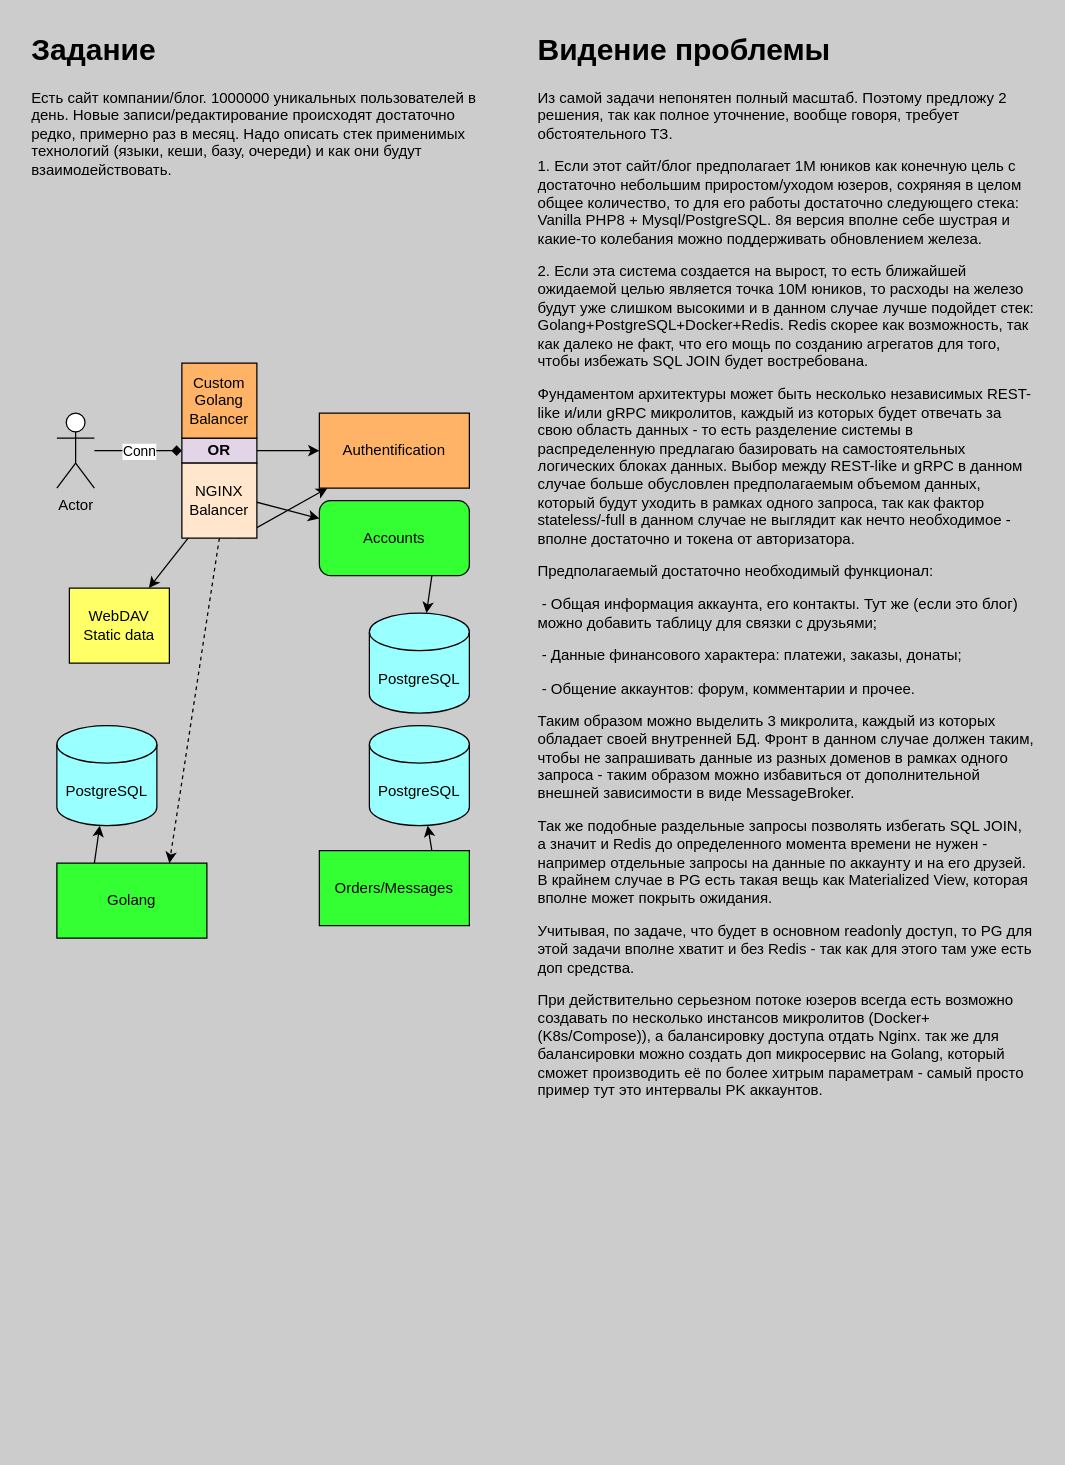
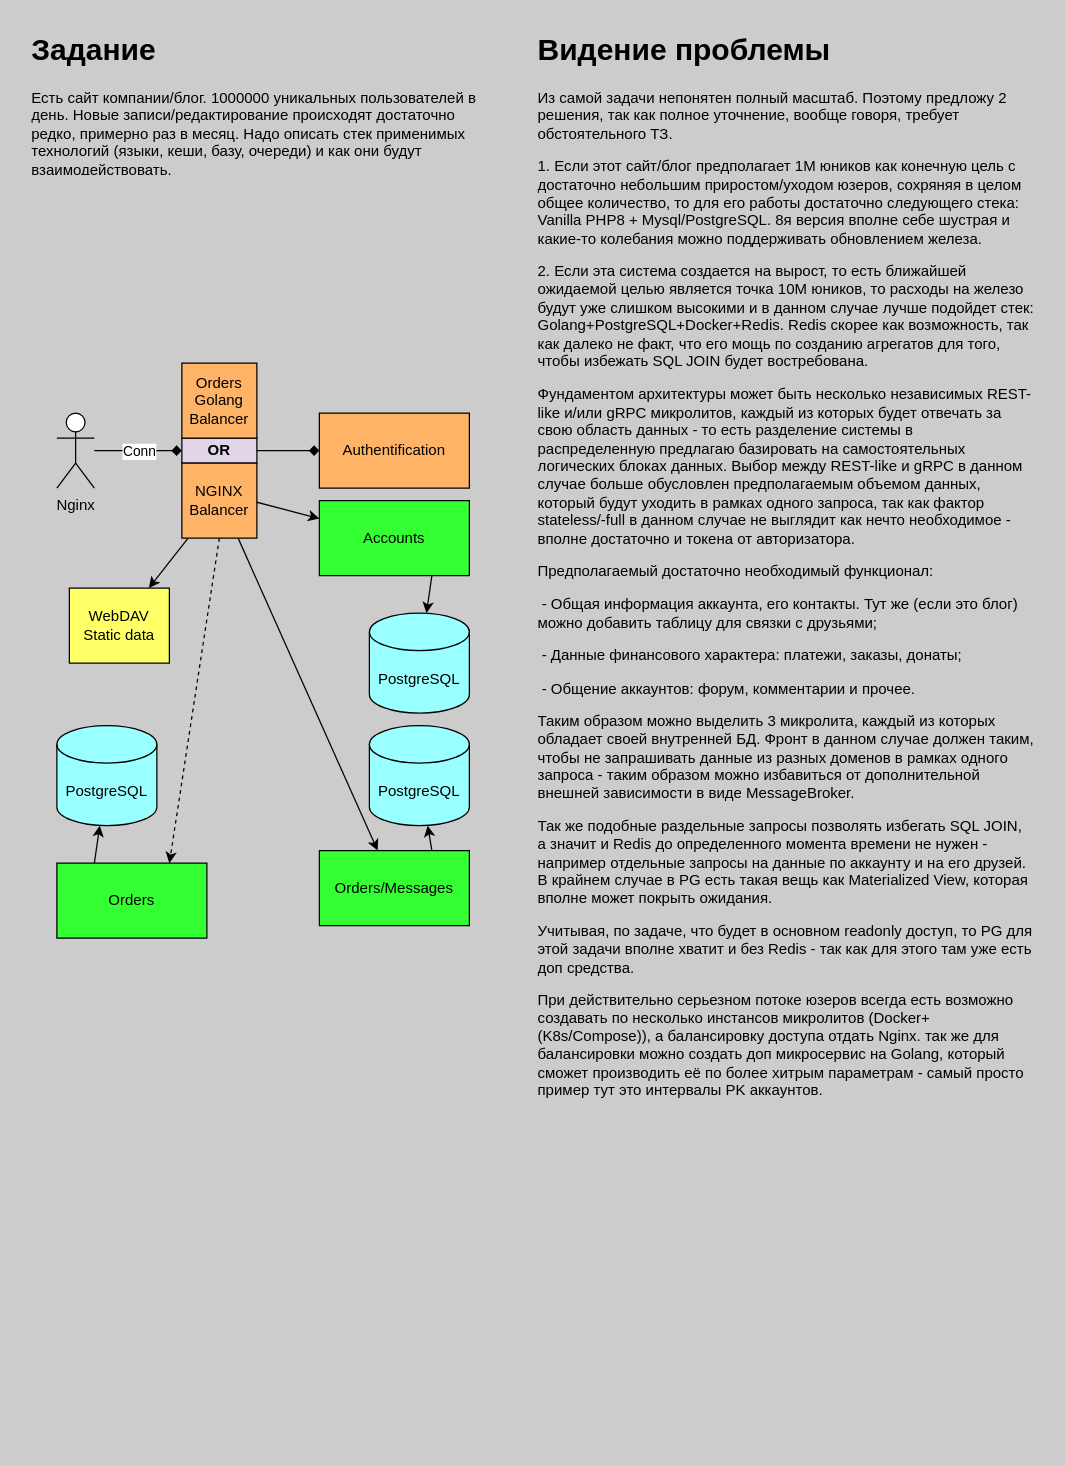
(219, 401) -> (219, 401)
(309, 451) -> (308, 451)
(219, 501) -> (219, 501)
(76, 506) -> (76, 506)
(290, 509) -> (306, 691)
(394, 538) -> (394, 538)
(132, 901) -> (132, 901)
